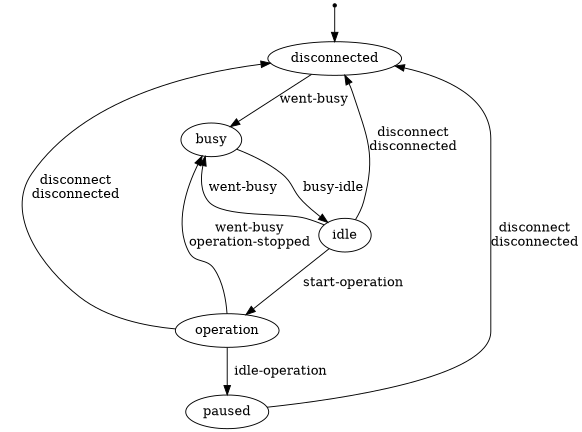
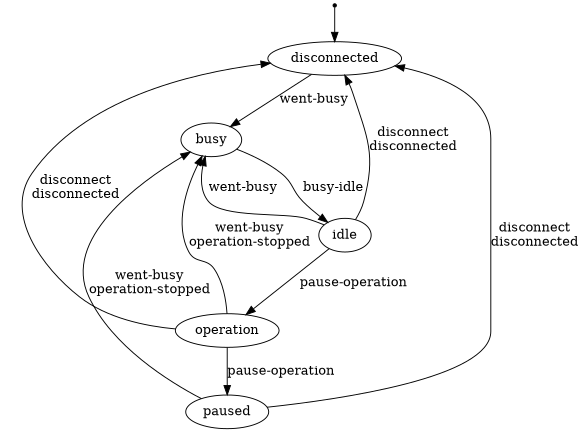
none -> (85, 283)
(353, 283) -> (353, 283)
(281, 371) -> (281, 371)
